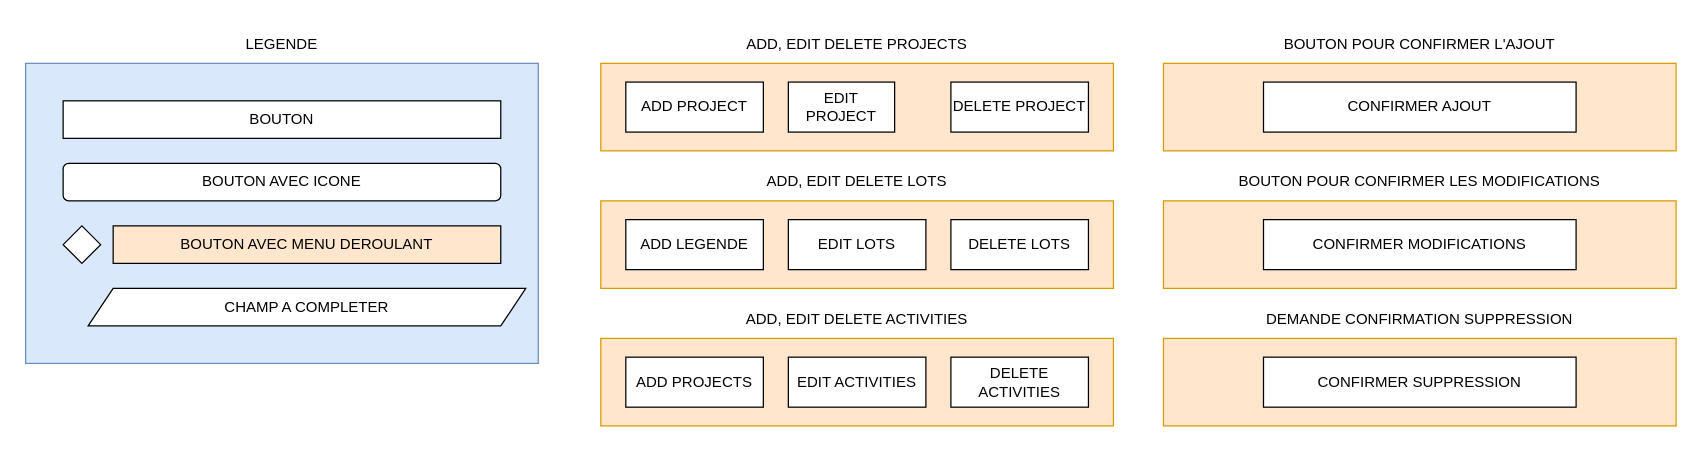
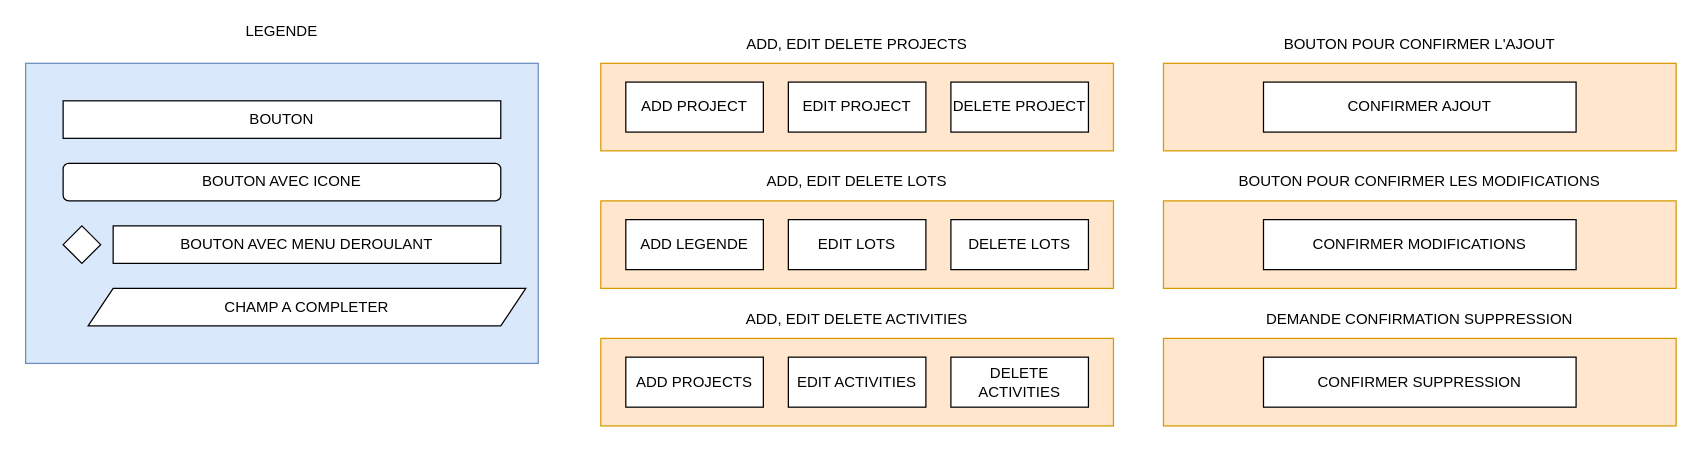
(282, 44) -> (282, 32)
(841, 107) -> (857, 107)
(307, 244) -> (307, 244)
